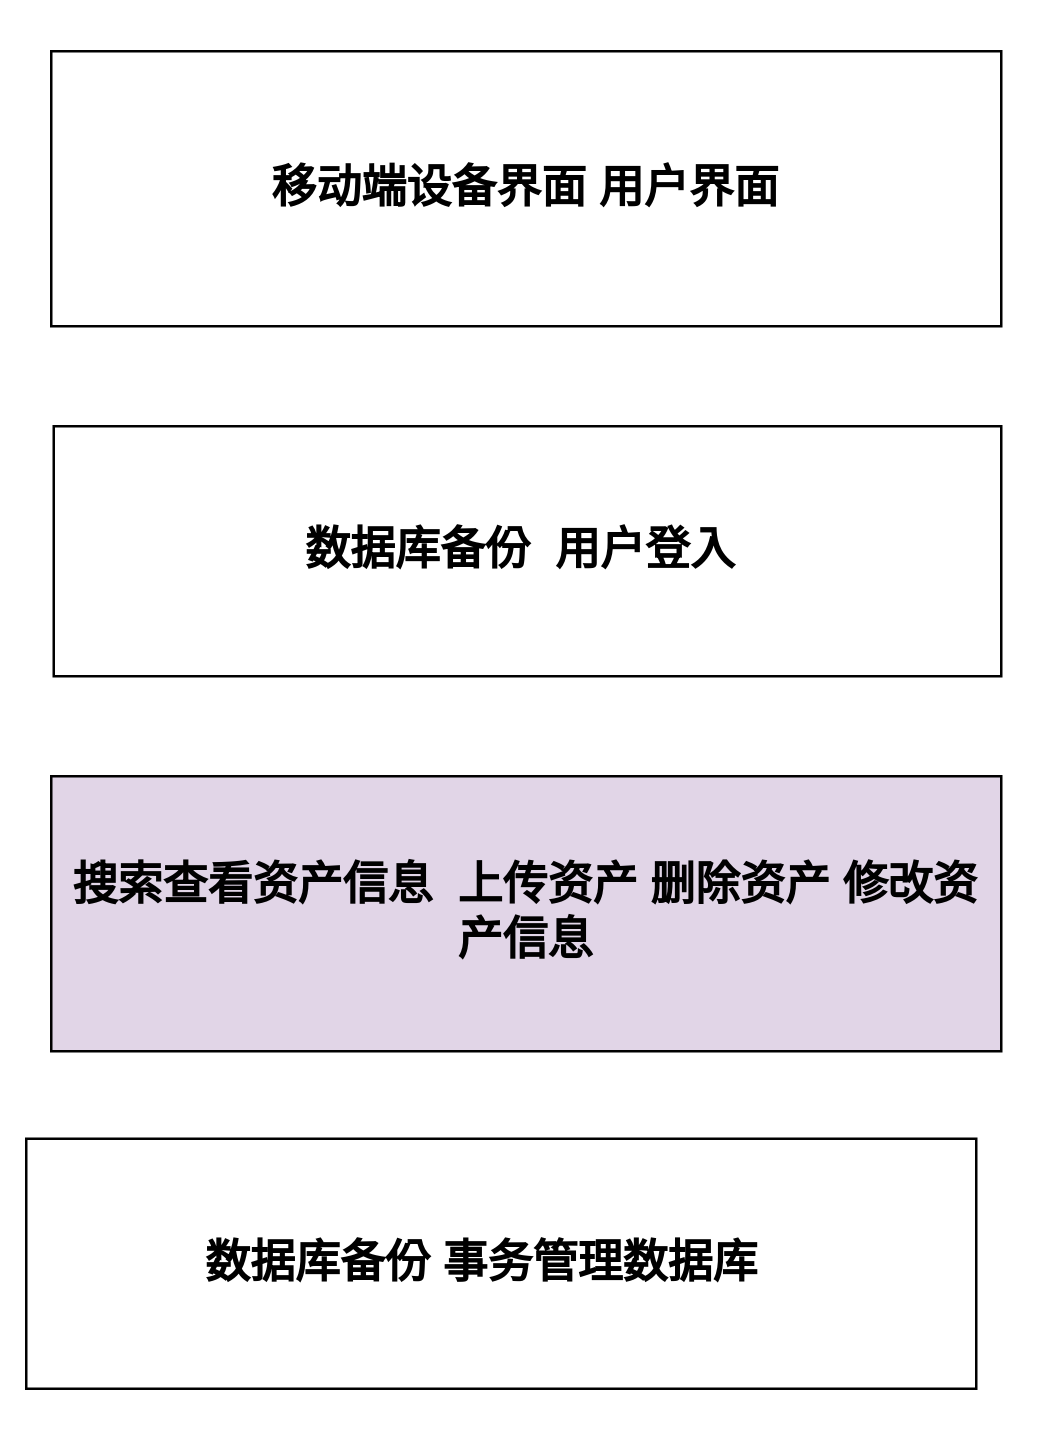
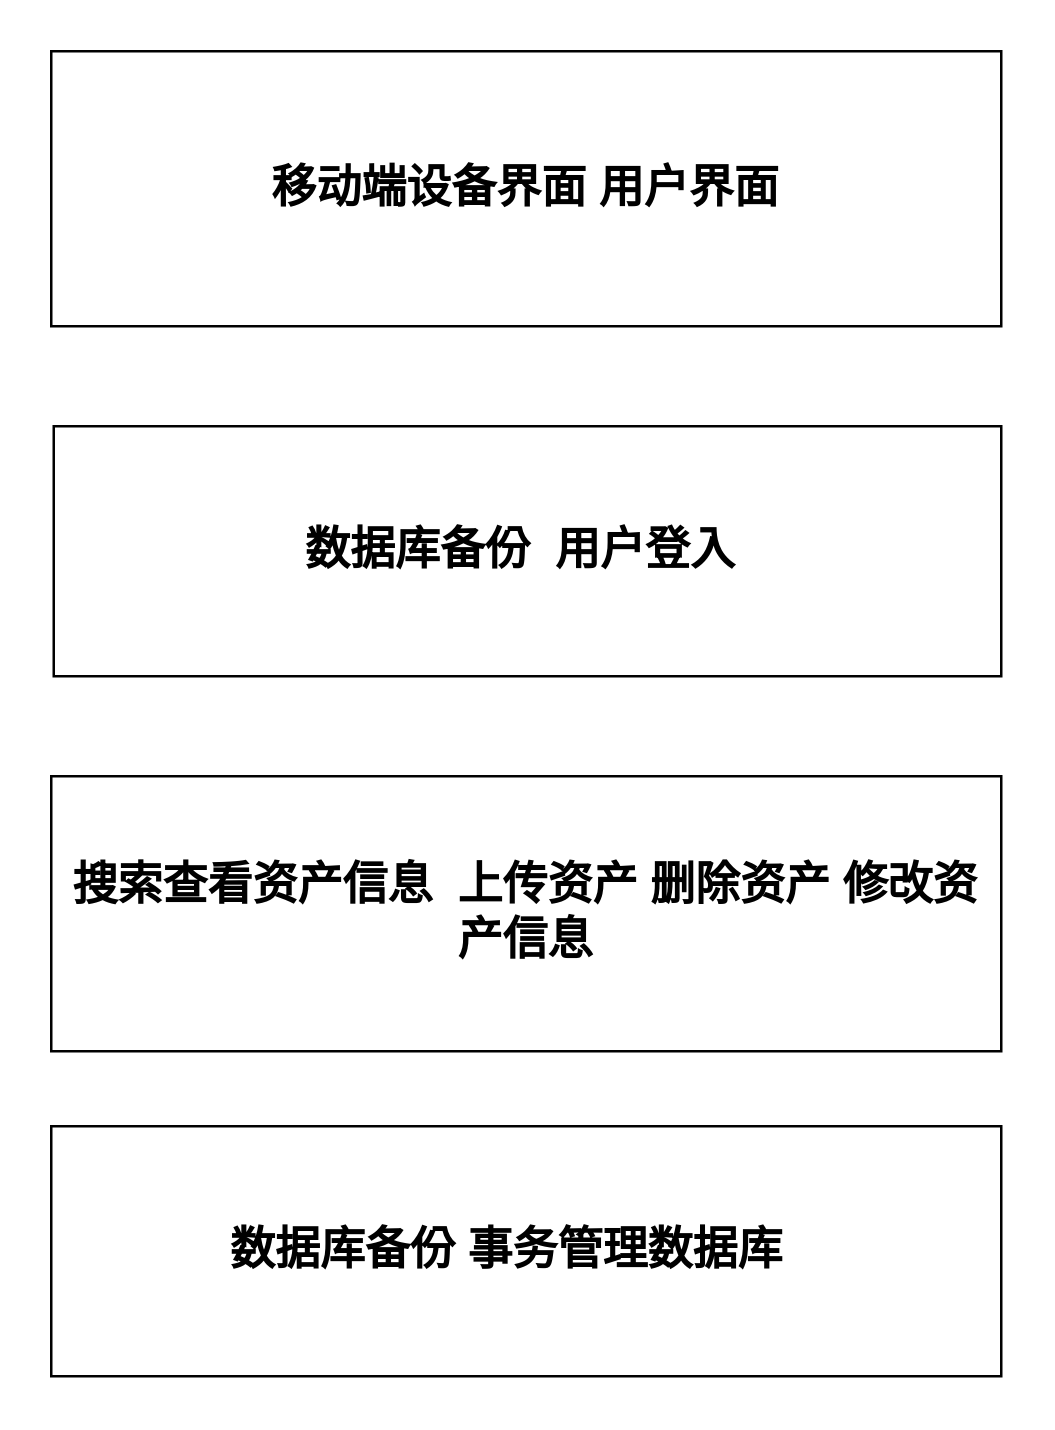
(526, 914) -> (526, 914)
(501, 1264) -> (526, 1251)
